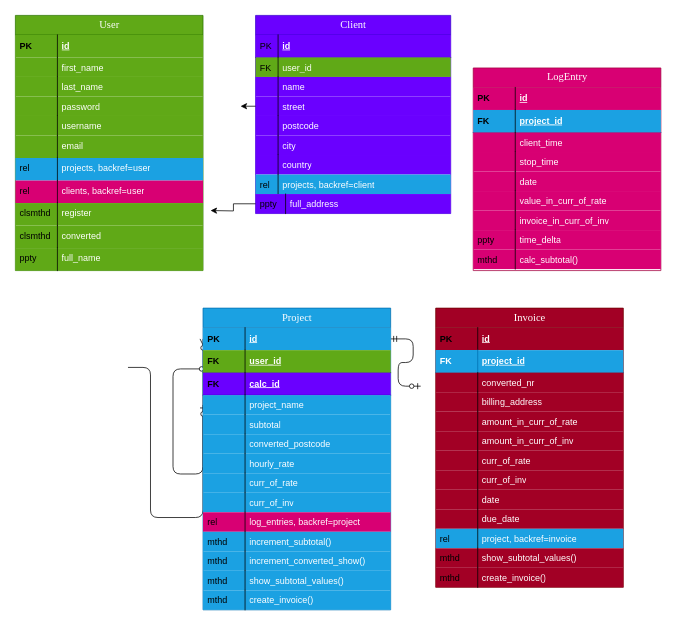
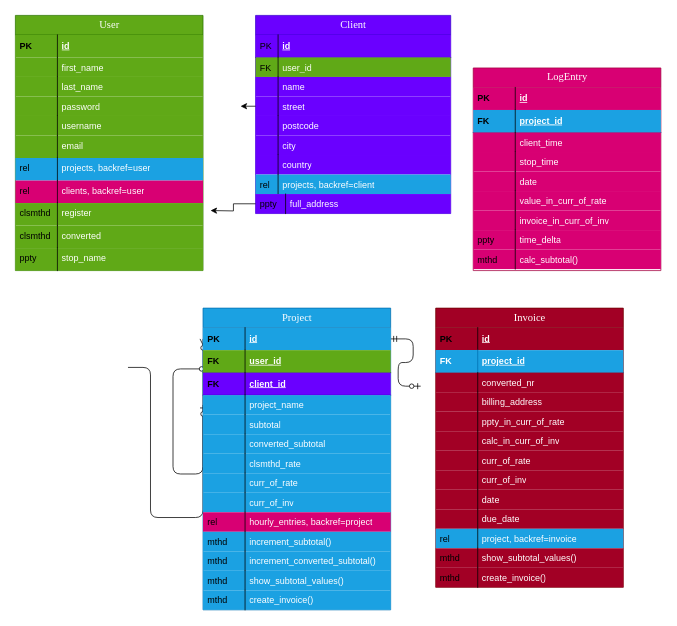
(82, 259) -> (85, 259)
(265, 384) -> (269, 384)
(536, 422) -> (531, 422)
(532, 442) -> (526, 442)
(295, 445) -> (294, 445)
(276, 464) -> (278, 464)
(315, 523) -> (318, 528)
(314, 562) -> (318, 567)
